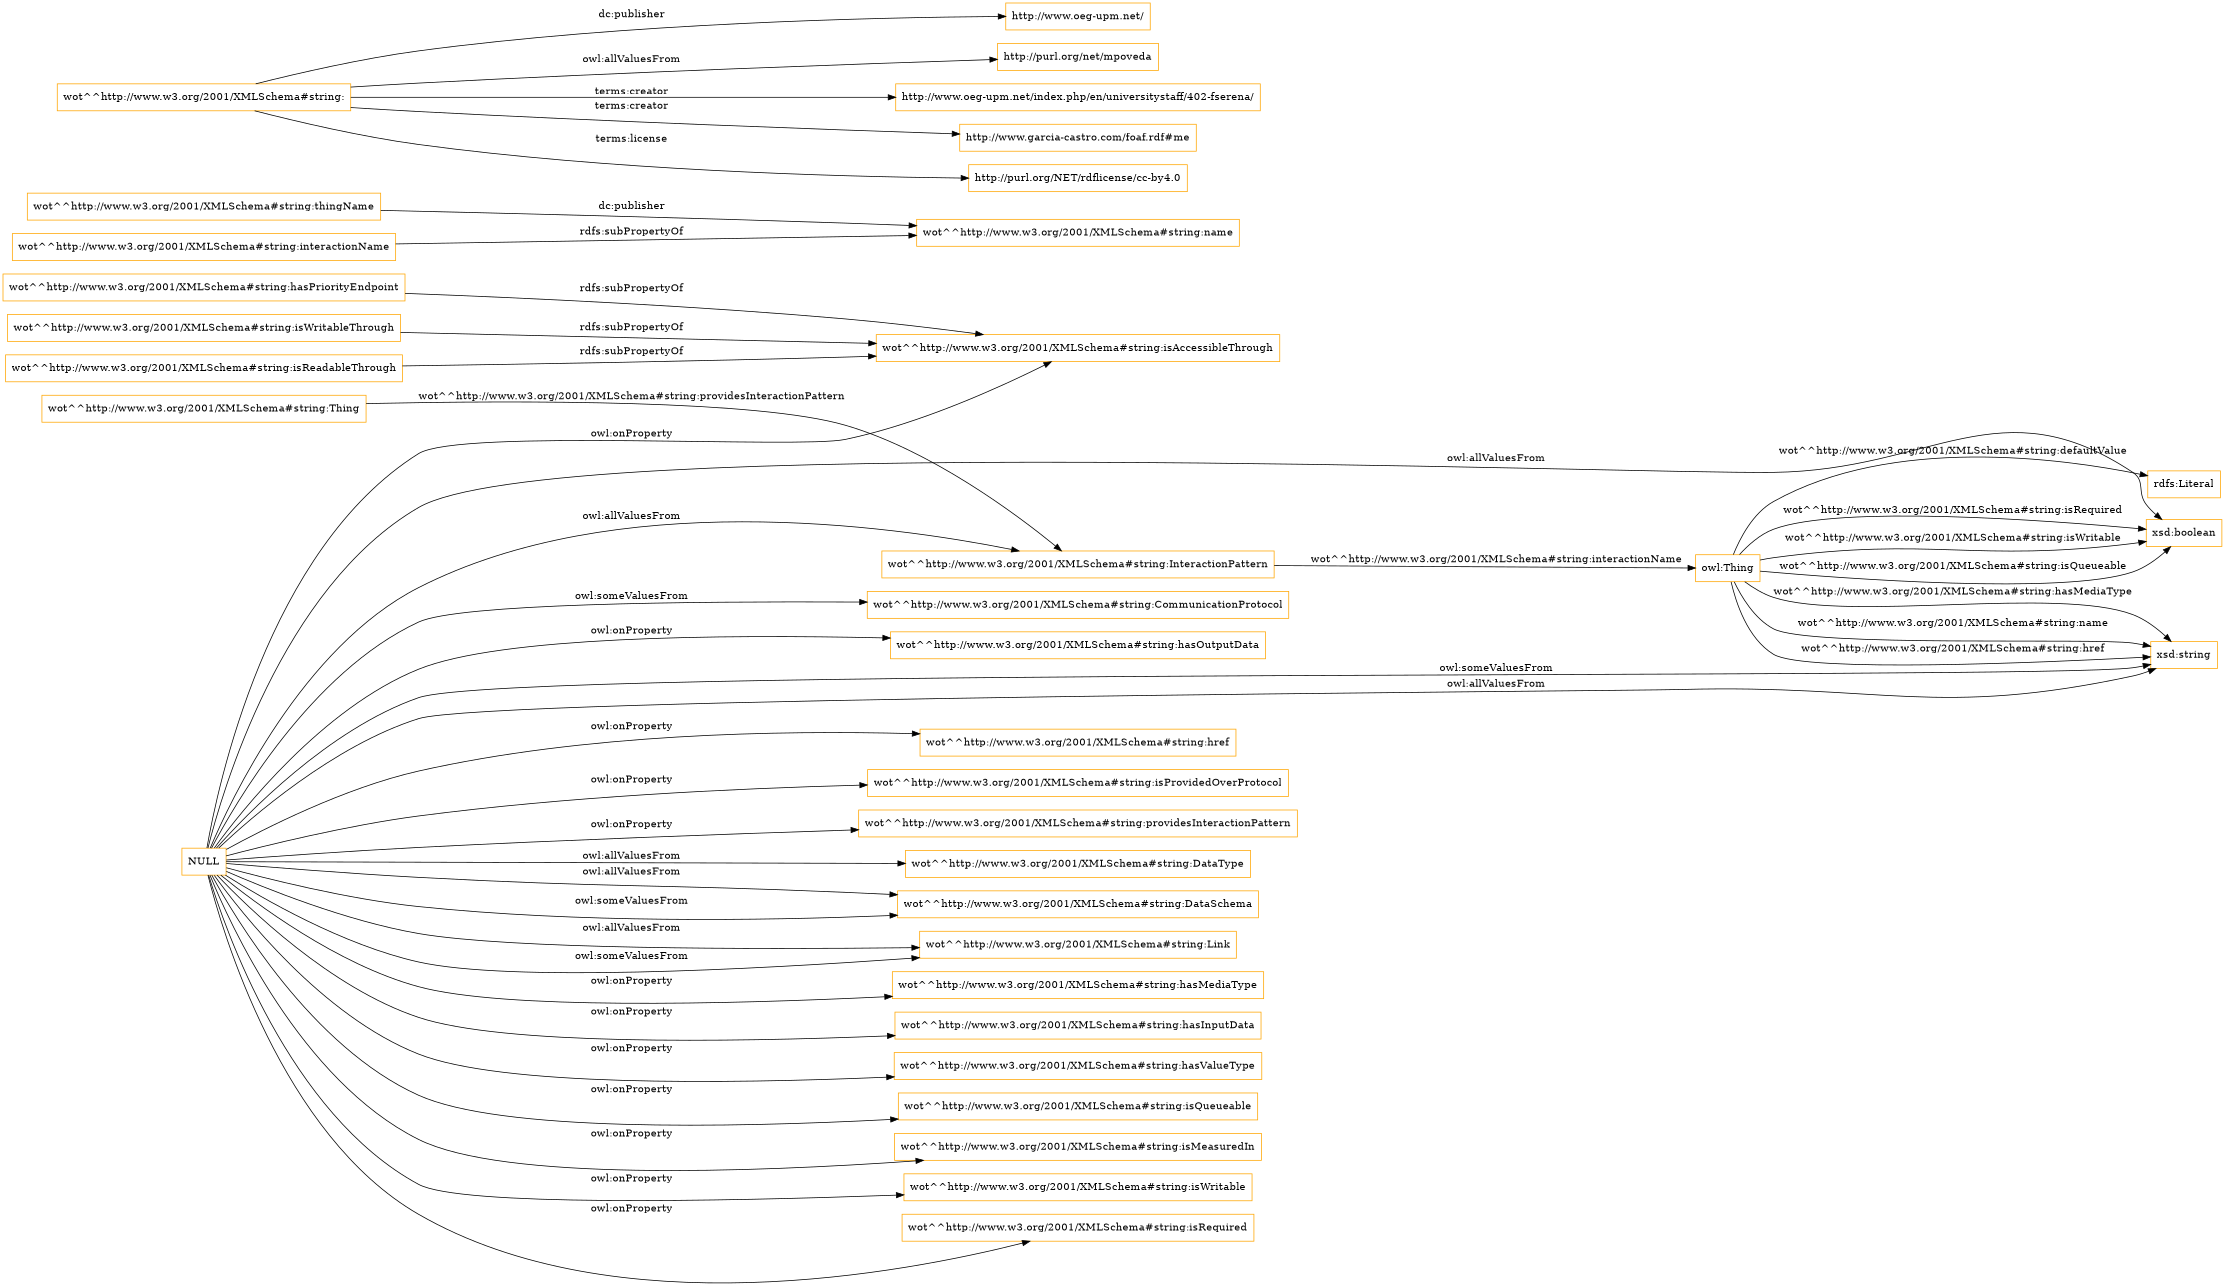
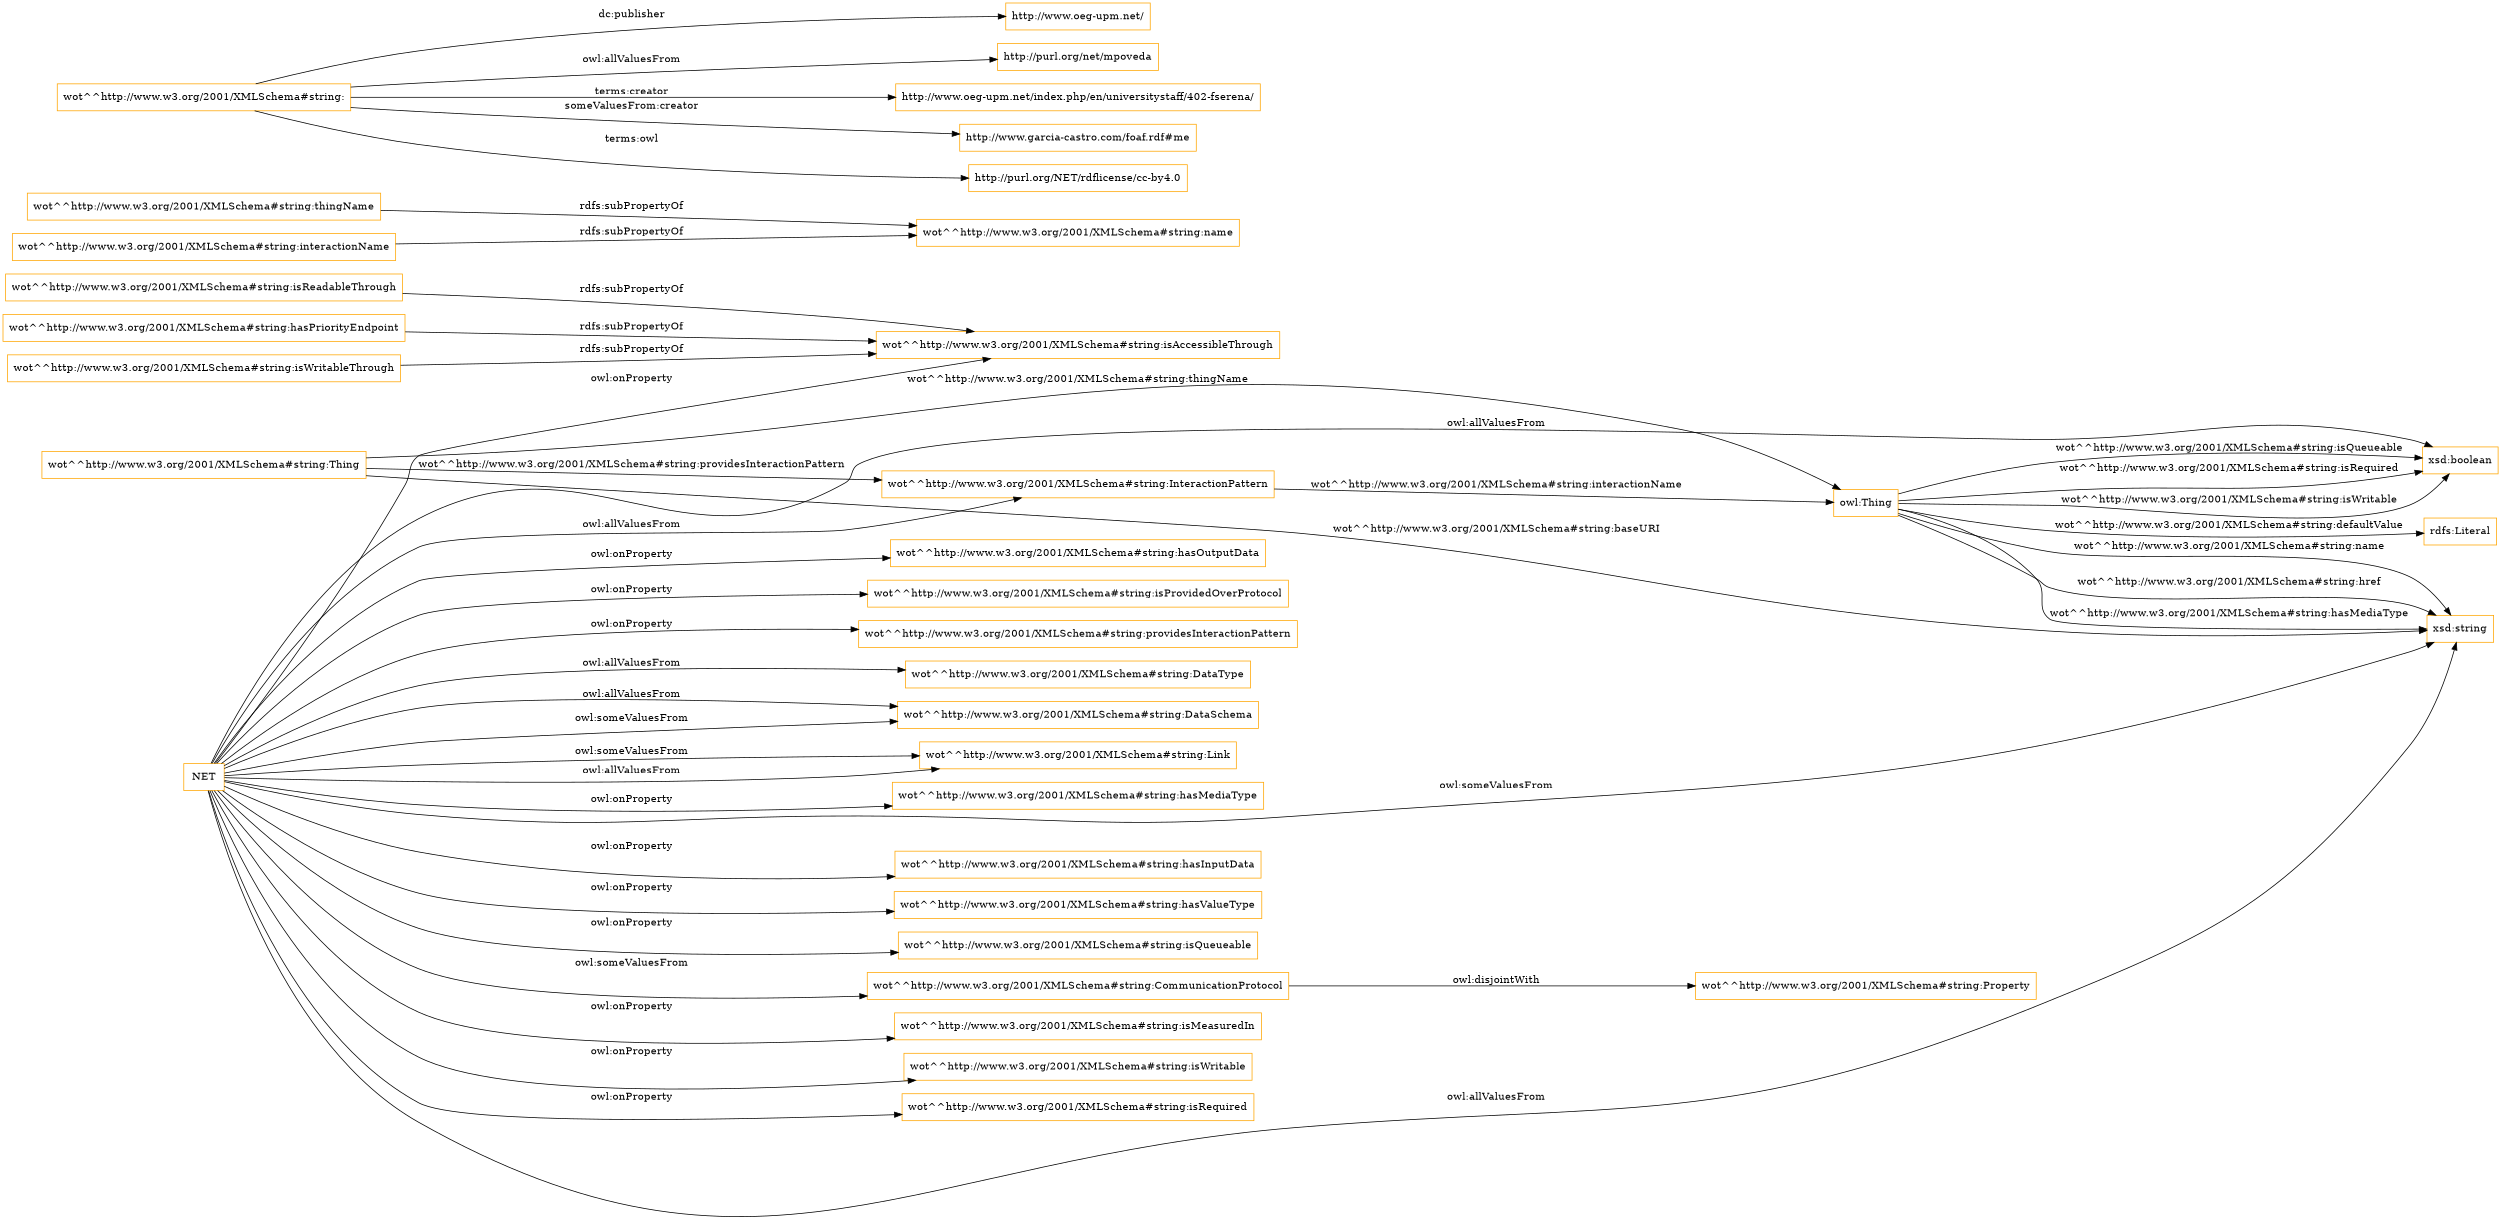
(632, 106) -> (632, 106)
(632, 139) -> (632, 139)
(632, 206) -> (632, 206)
none -> (1105, 392)
none -> (1395, 544)
(1078, 743) -> none
(204, 862) -> (204, 777)
none -> (1866, 986)
